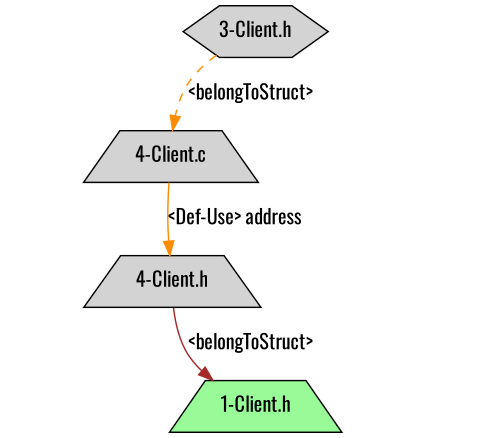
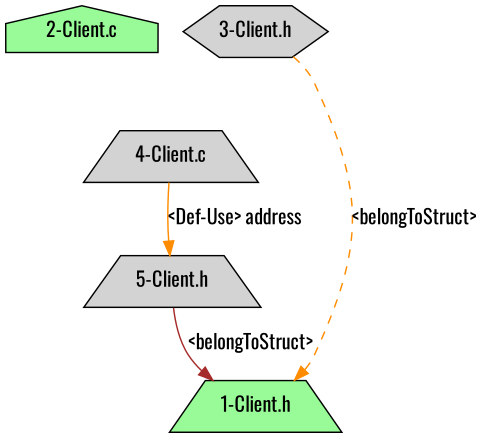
none -> (82, 32)
(190, 81) -> (352, 211)
(172, 281) -> (172, 281)
